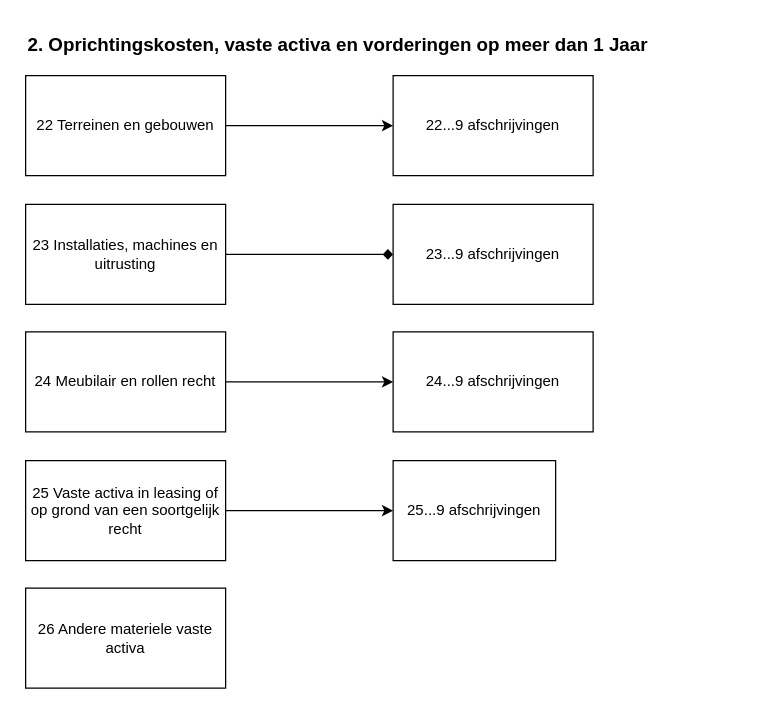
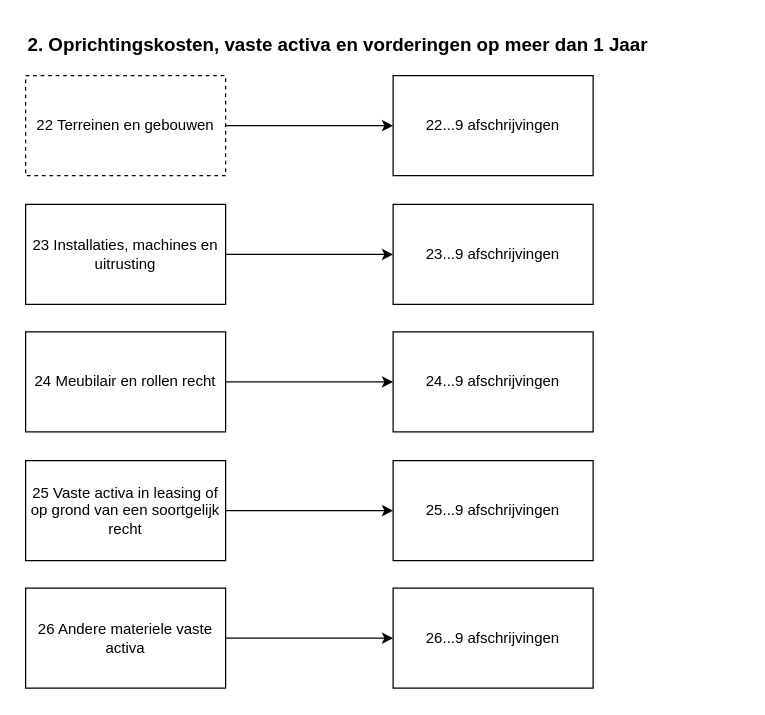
(126, 126) -> (126, 126)
(382, 254) -> (383, 254)
(474, 511) -> (493, 511)
none -> (305, 638)
none -> (493, 638)
